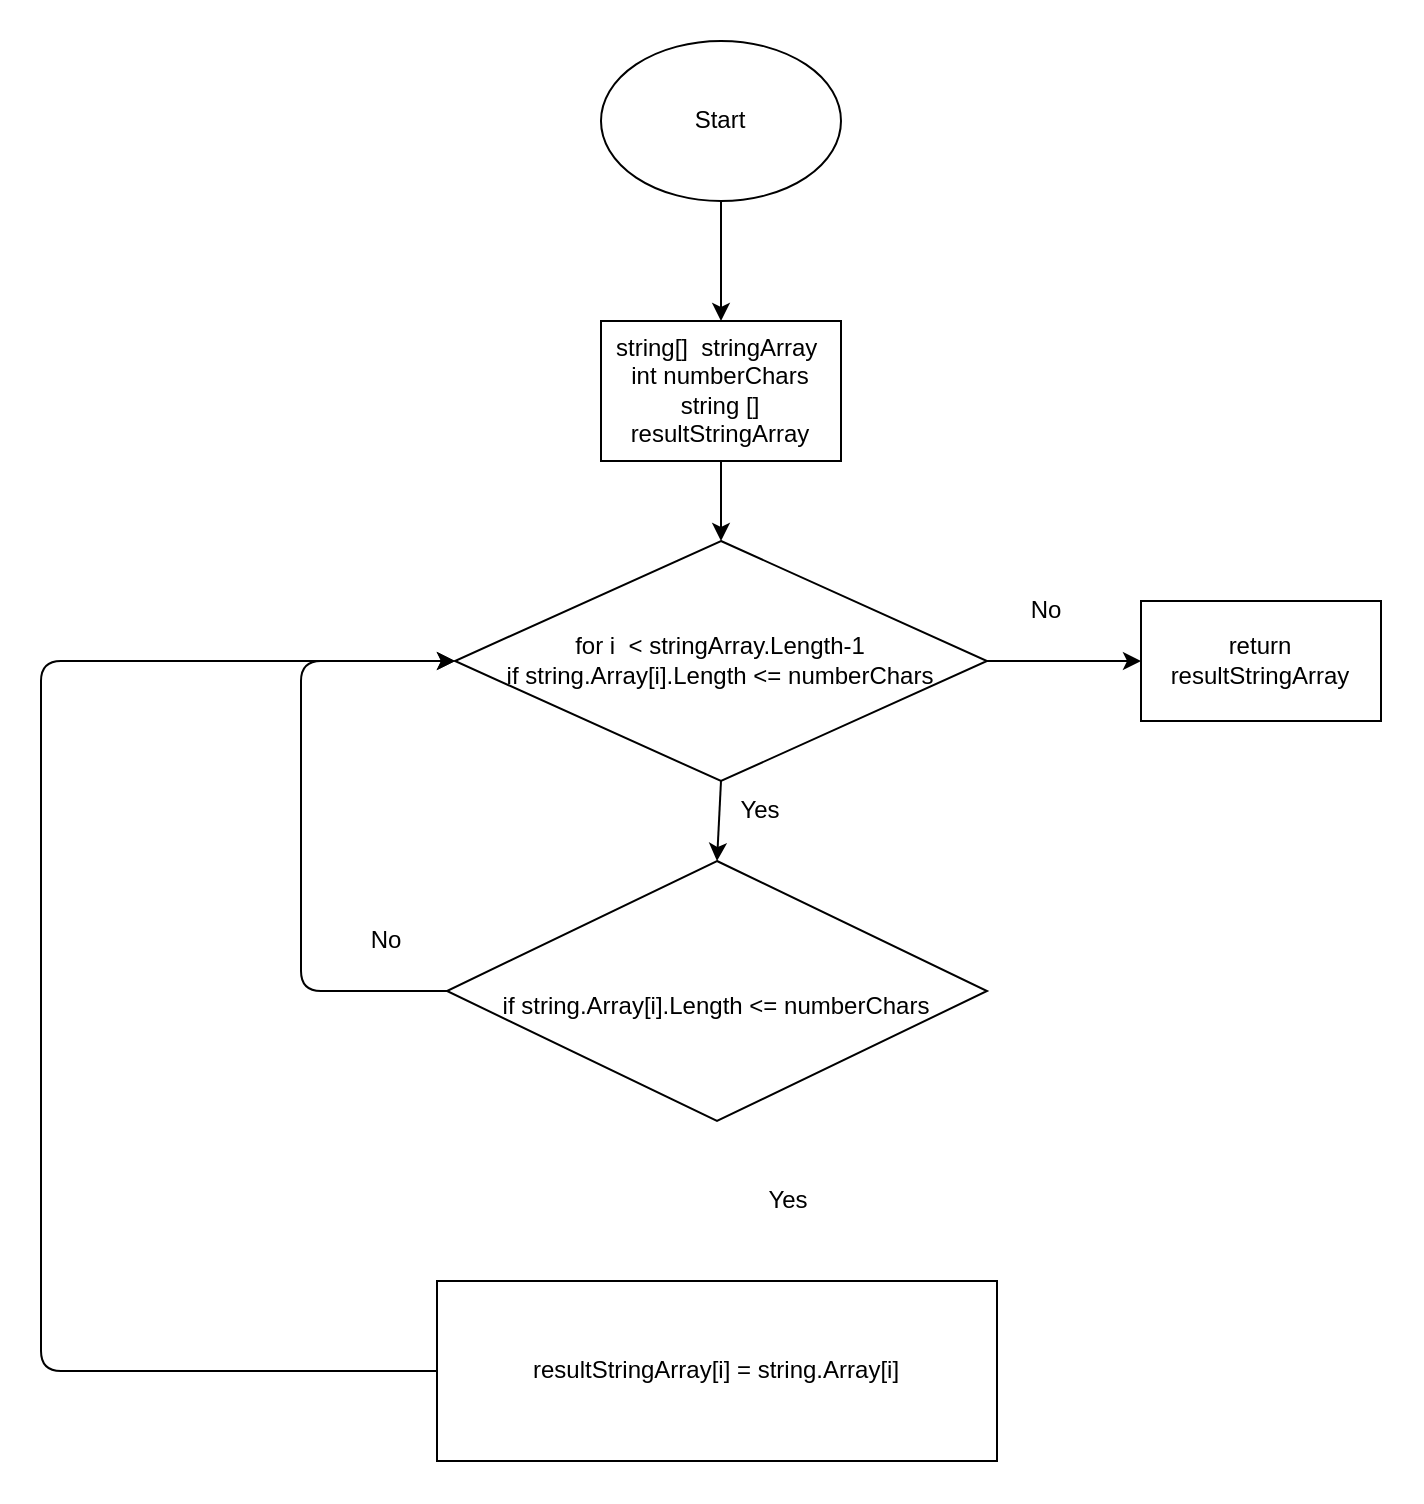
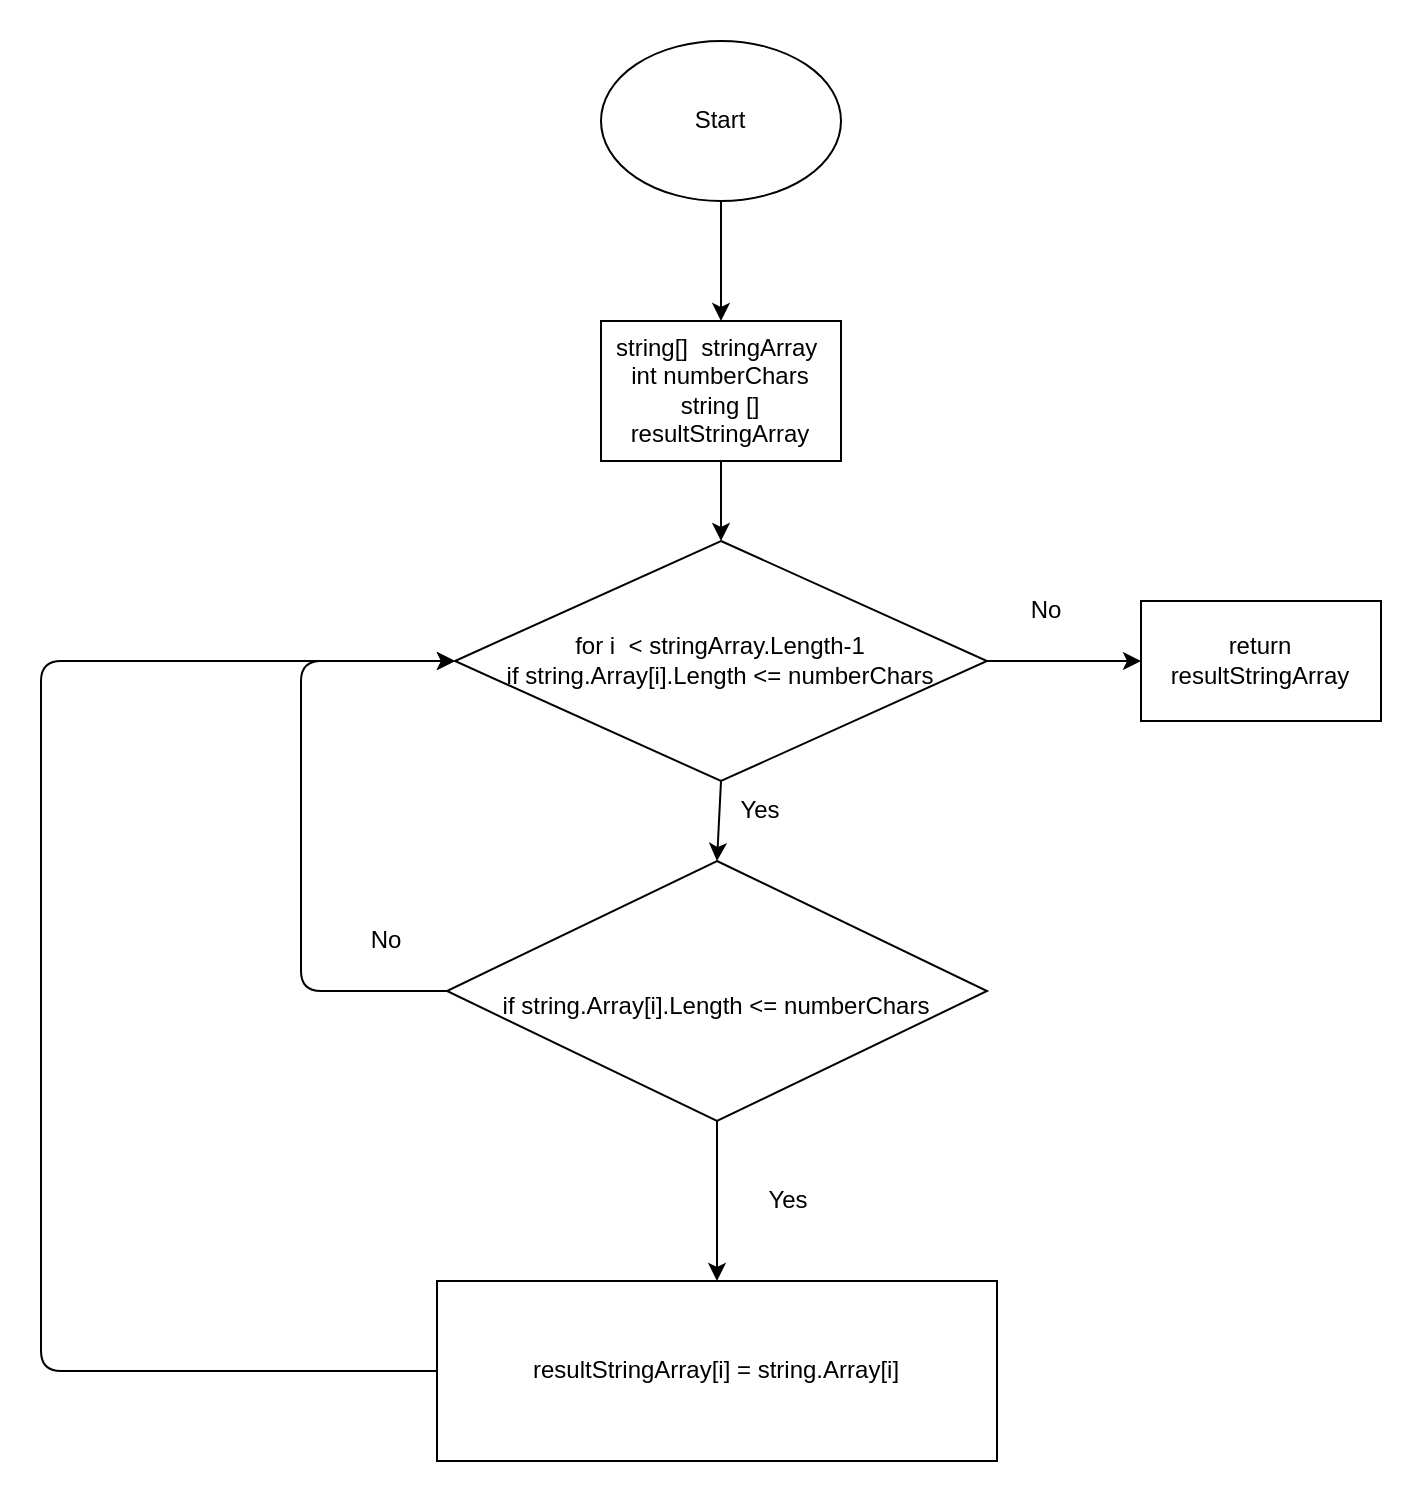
none -> (717, 1194)
